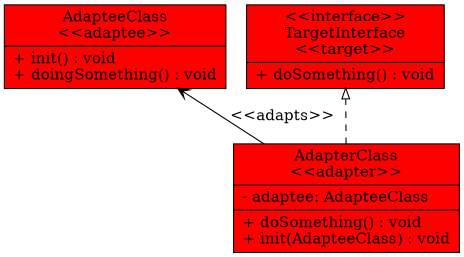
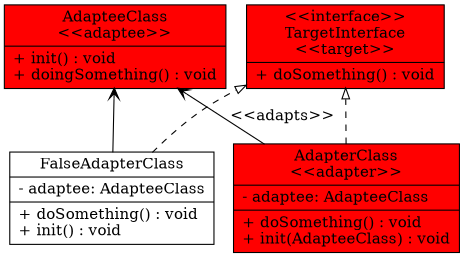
none -> (112, 198)
